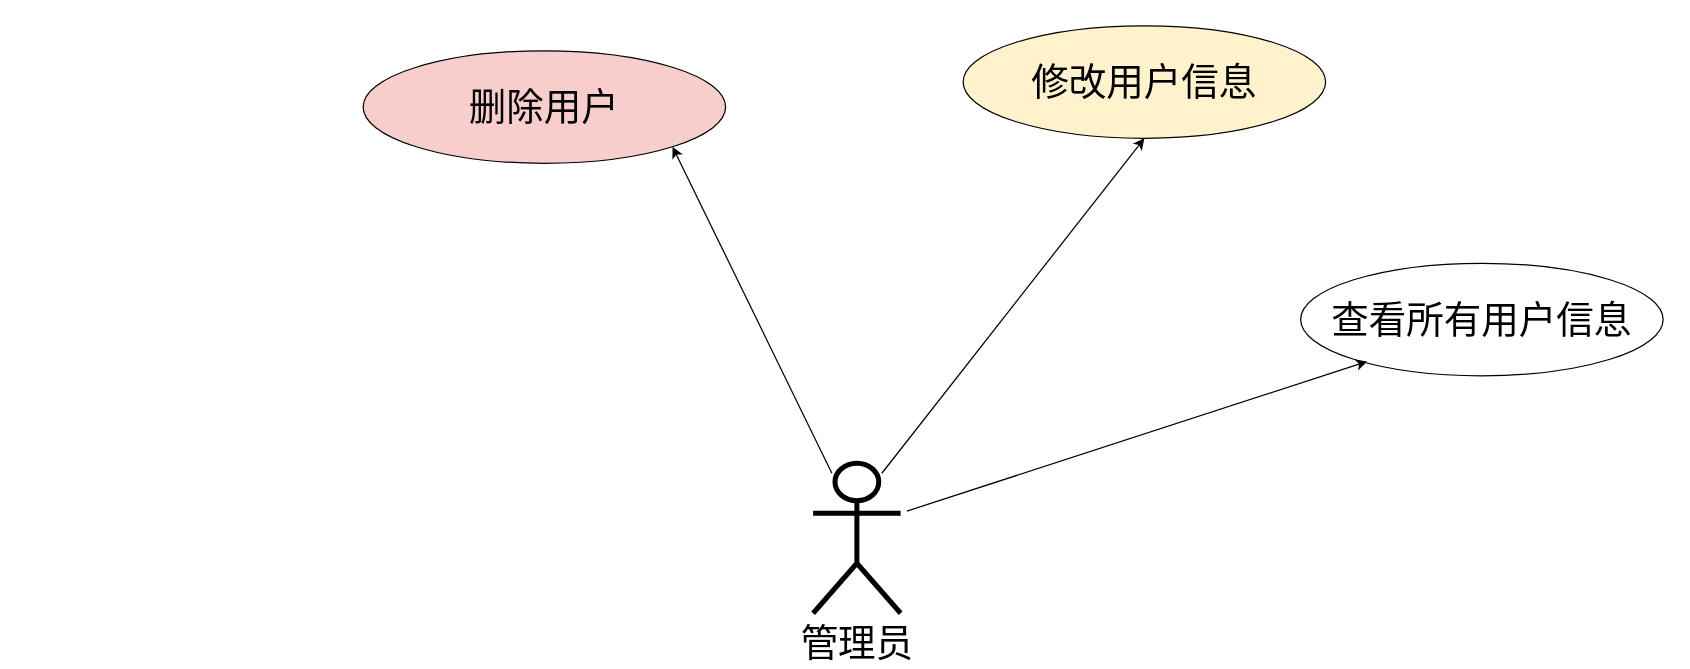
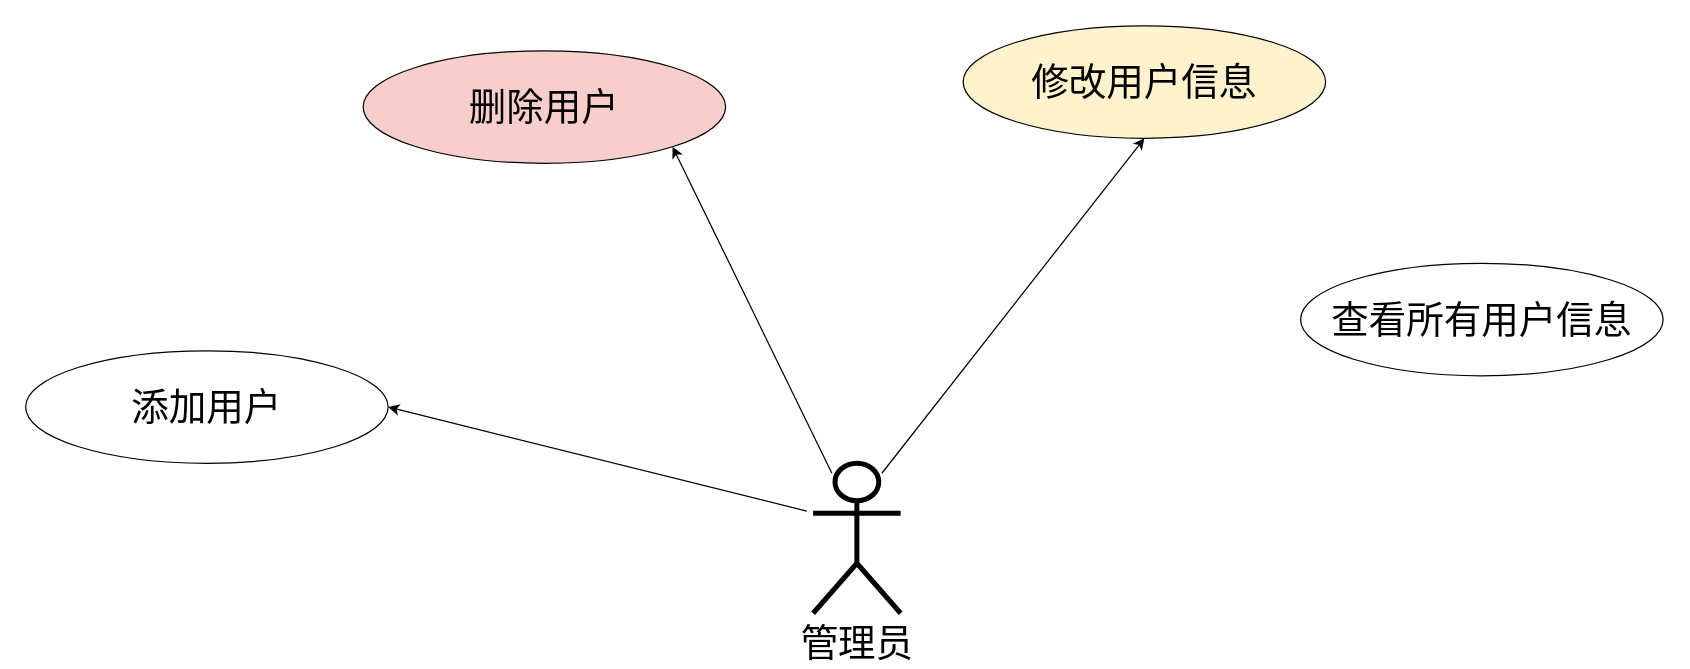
none -> (207, 407)
(1133, 437) -> none
none -> (602, 460)
